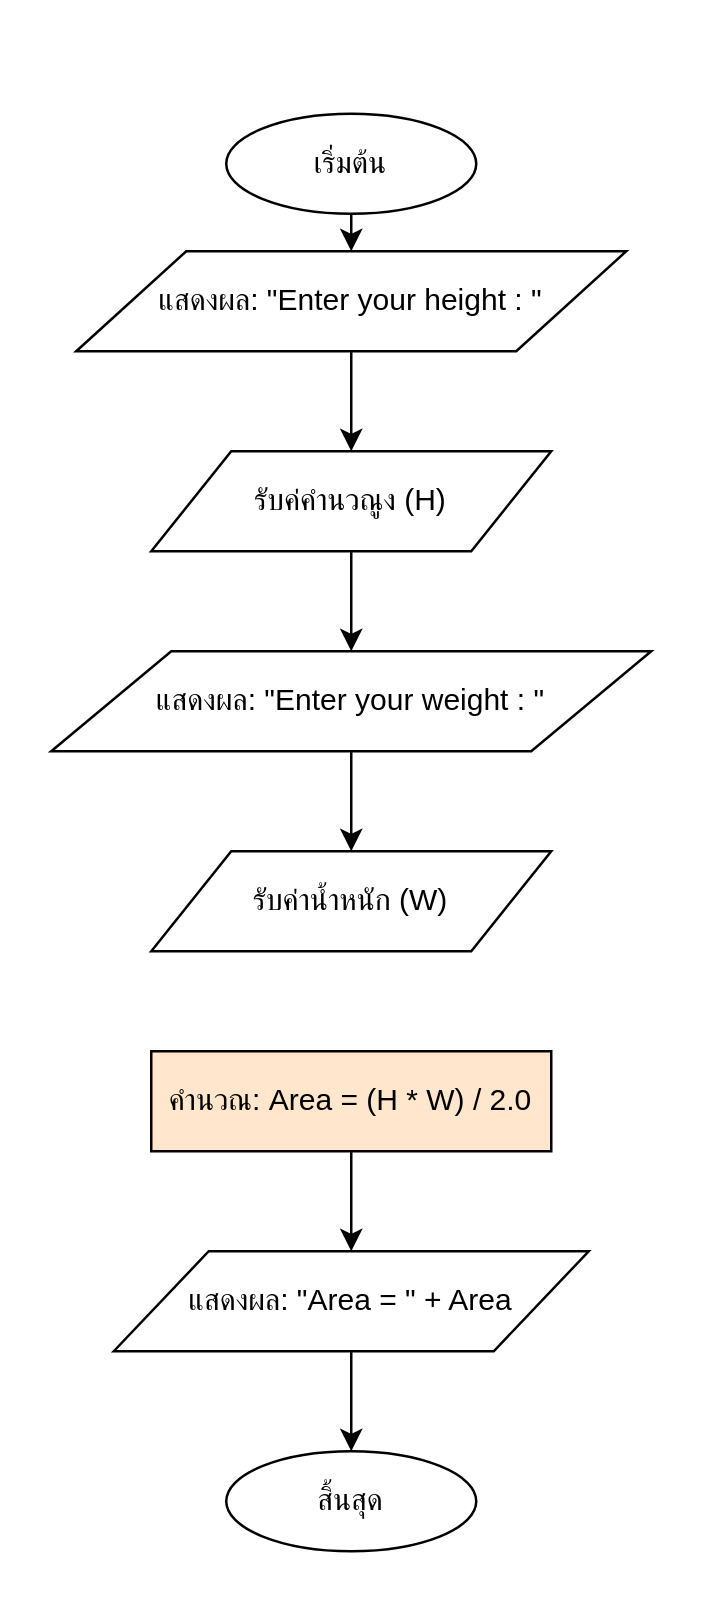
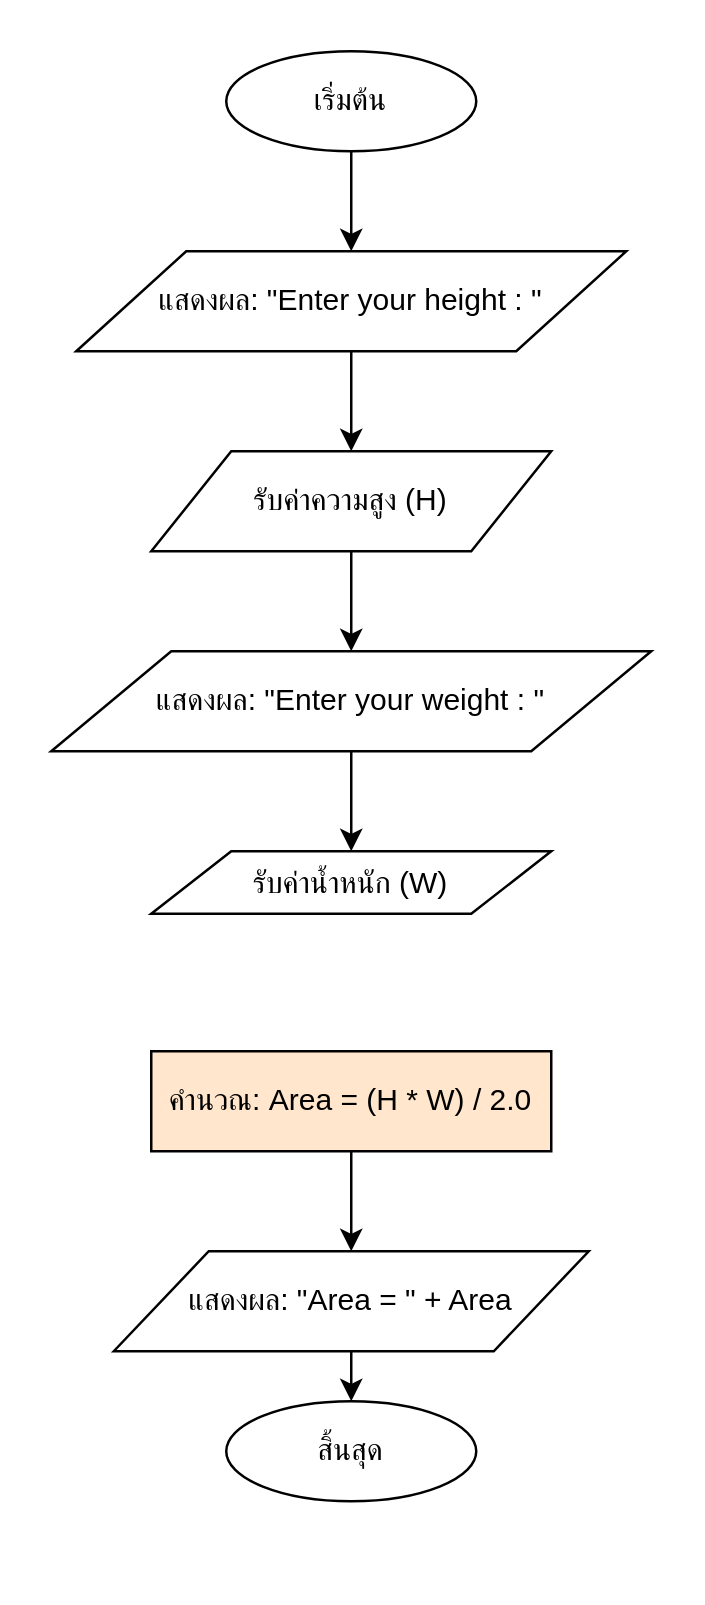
(351, 164) -> (351, 101)
(351, 501) -> (351, 501)
(351, 901) -> (351, 883)
(351, 1501) -> (351, 1451)
